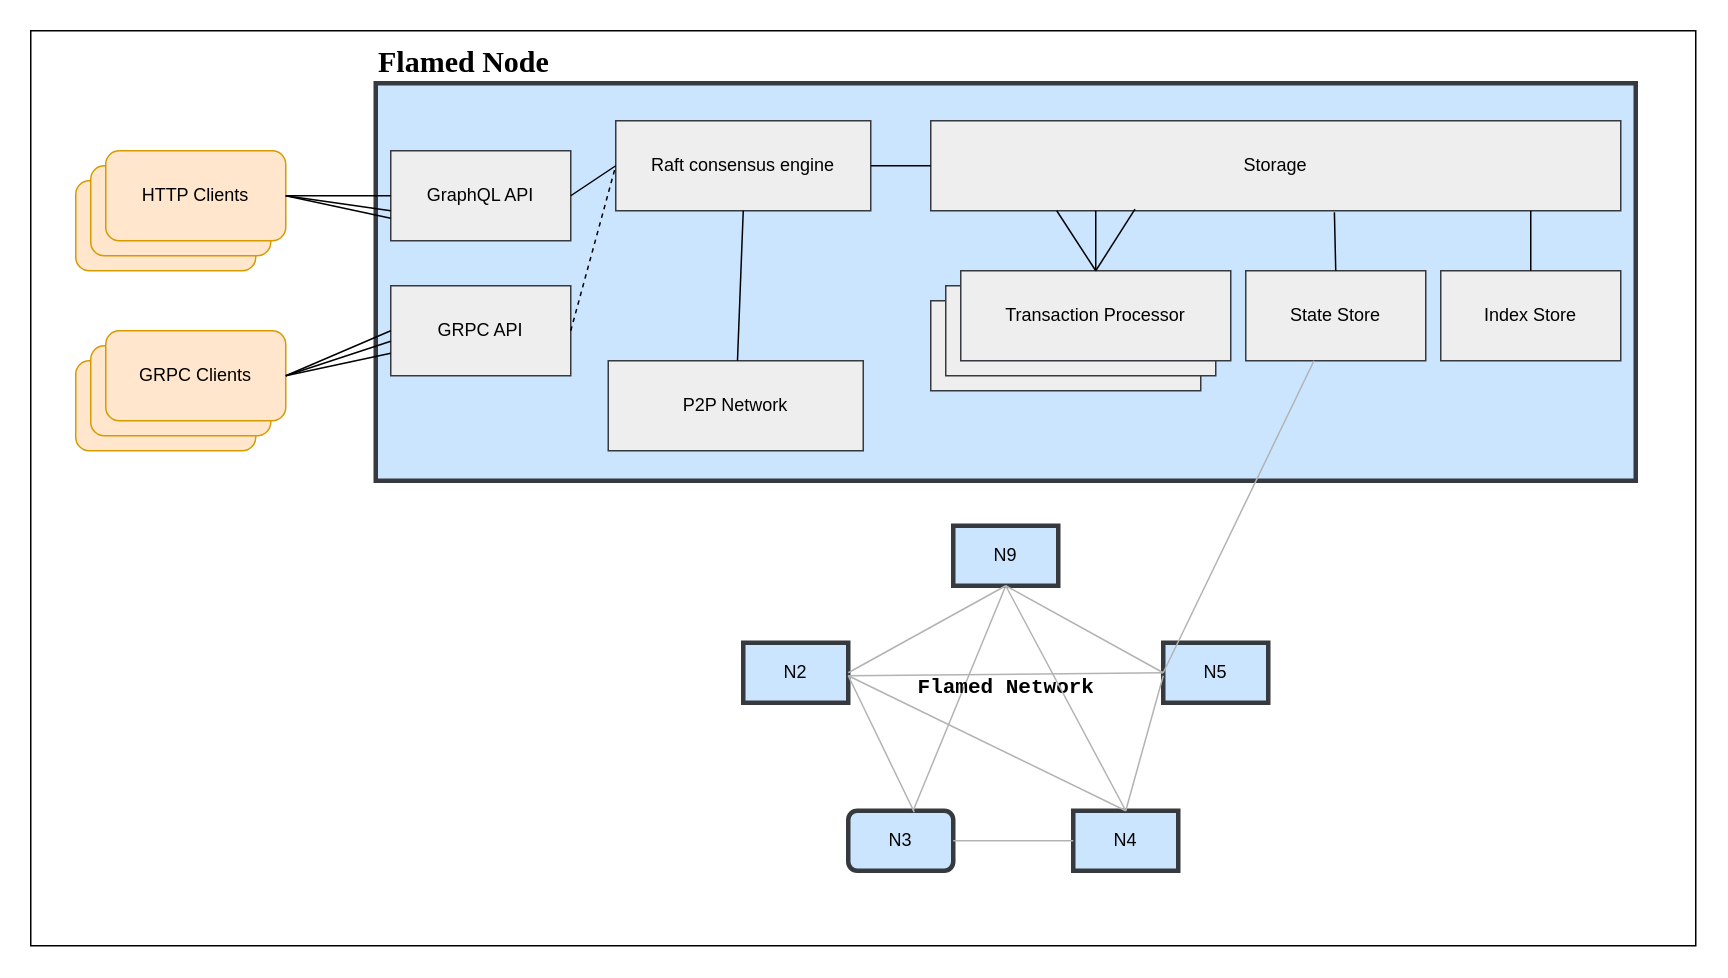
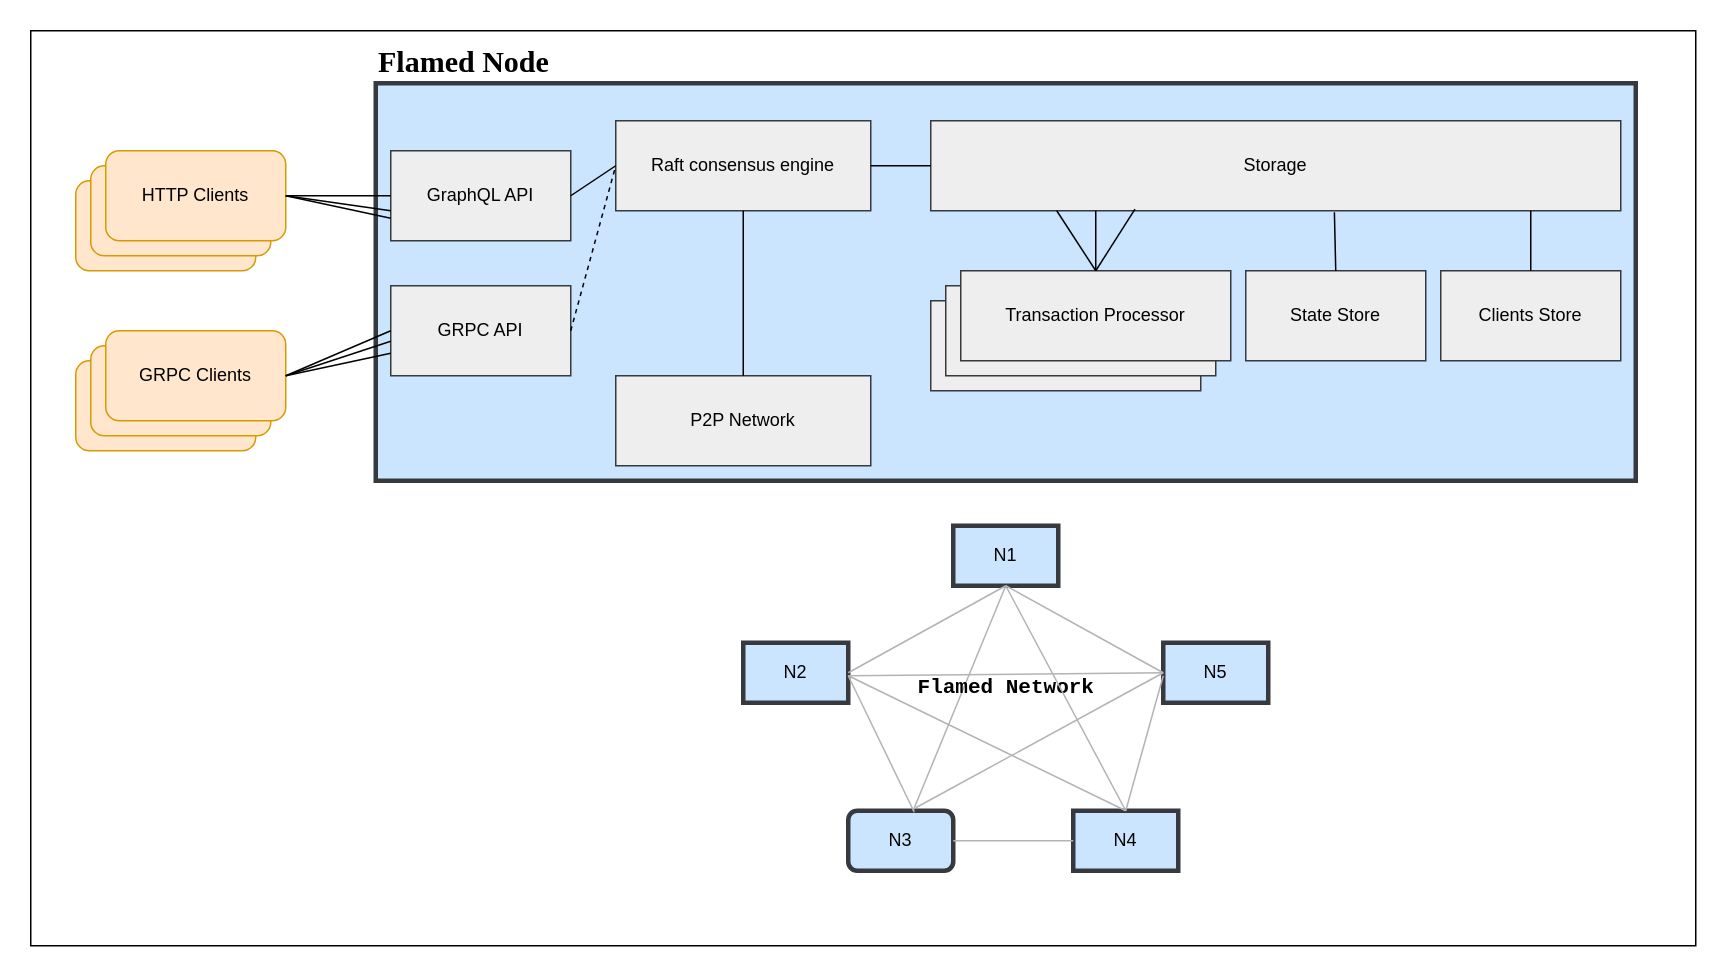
(1531, 316) -> (1531, 316)
(736, 406) -> (743, 421)
(1239, 517) -> (1038, 741)
(1006, 556) -> (1006, 556)
